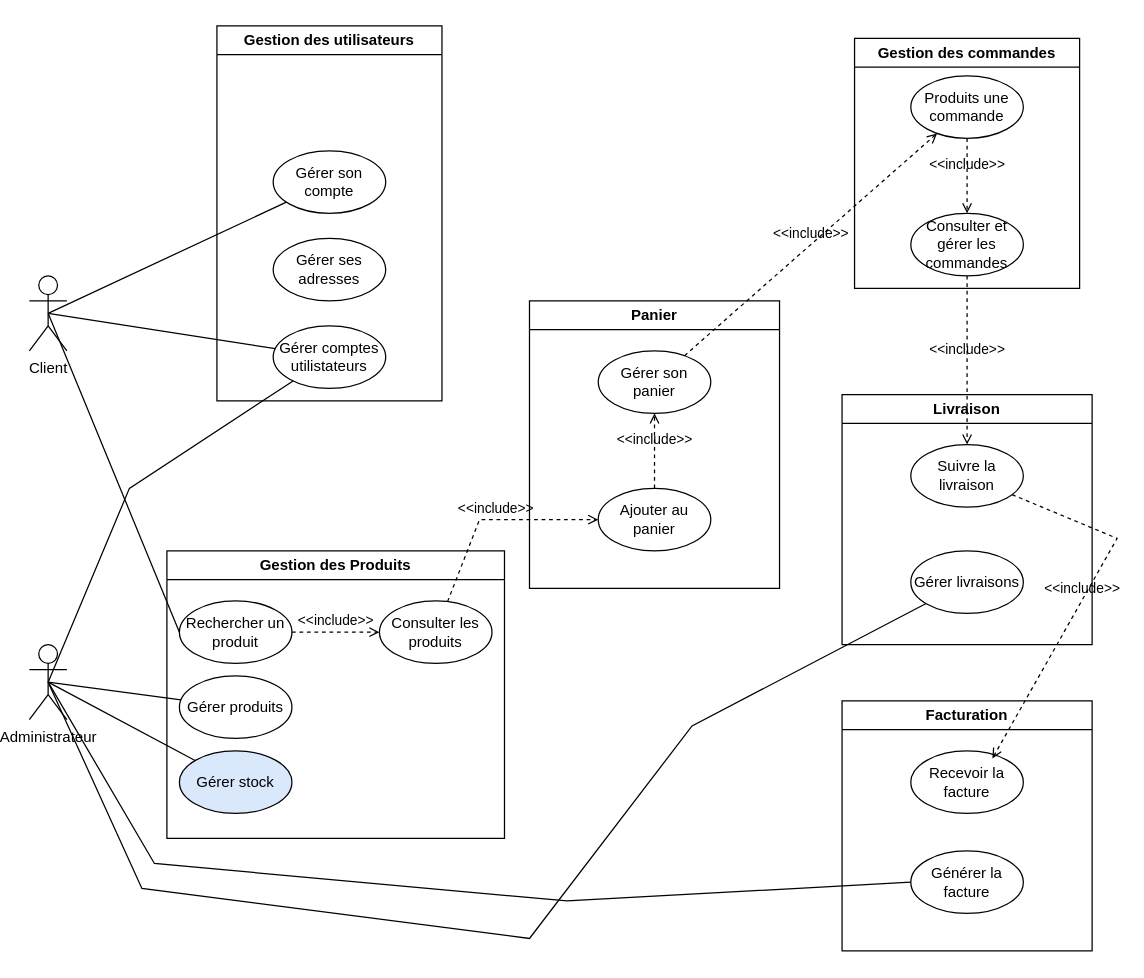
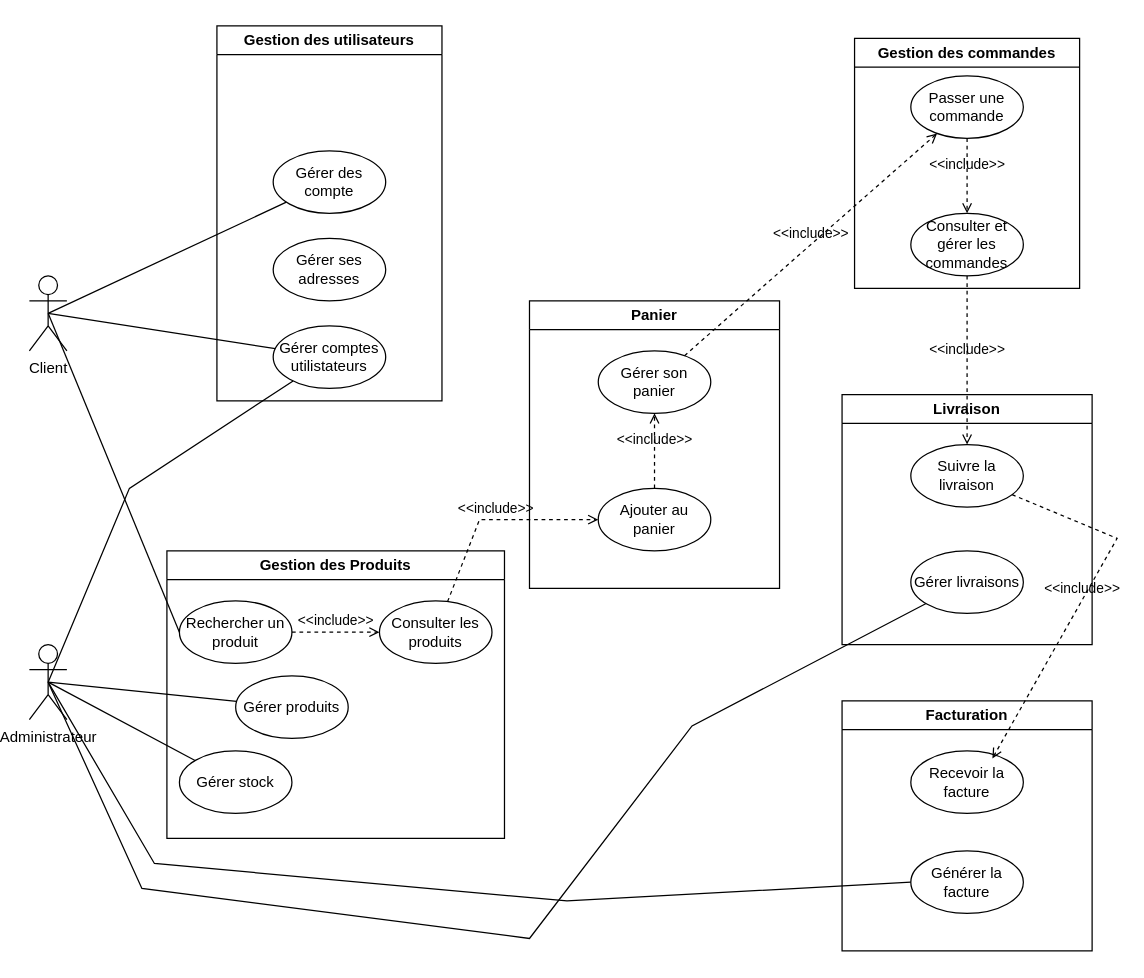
(967, 107) -> (967, 107)
(329, 182) -> (329, 182)
(236, 707) -> (292, 707)
(236, 782) -> (236, 782)
